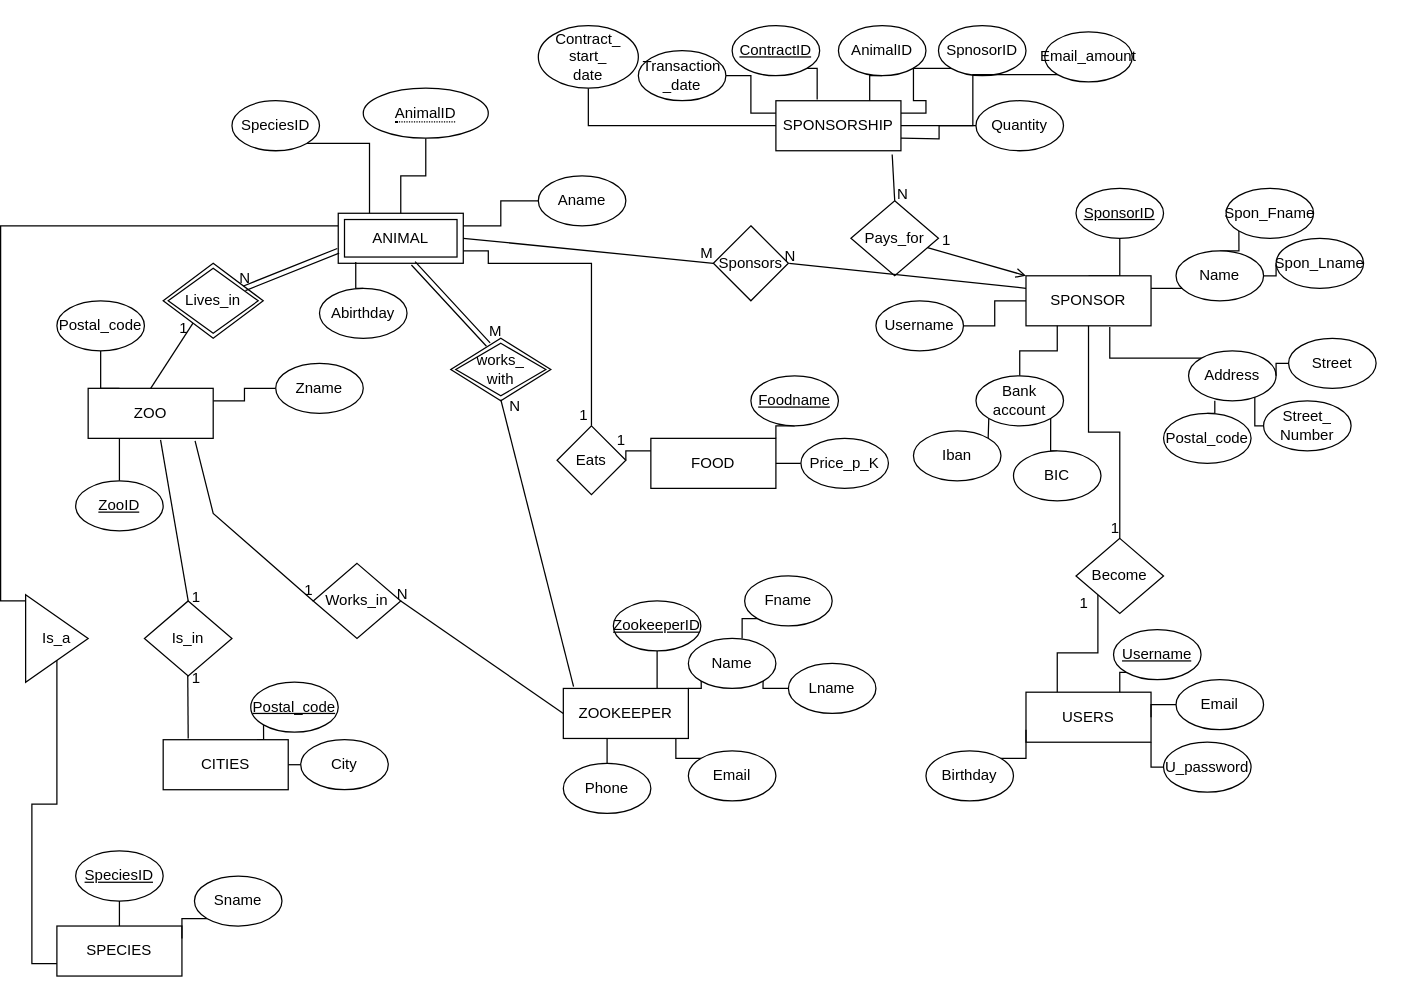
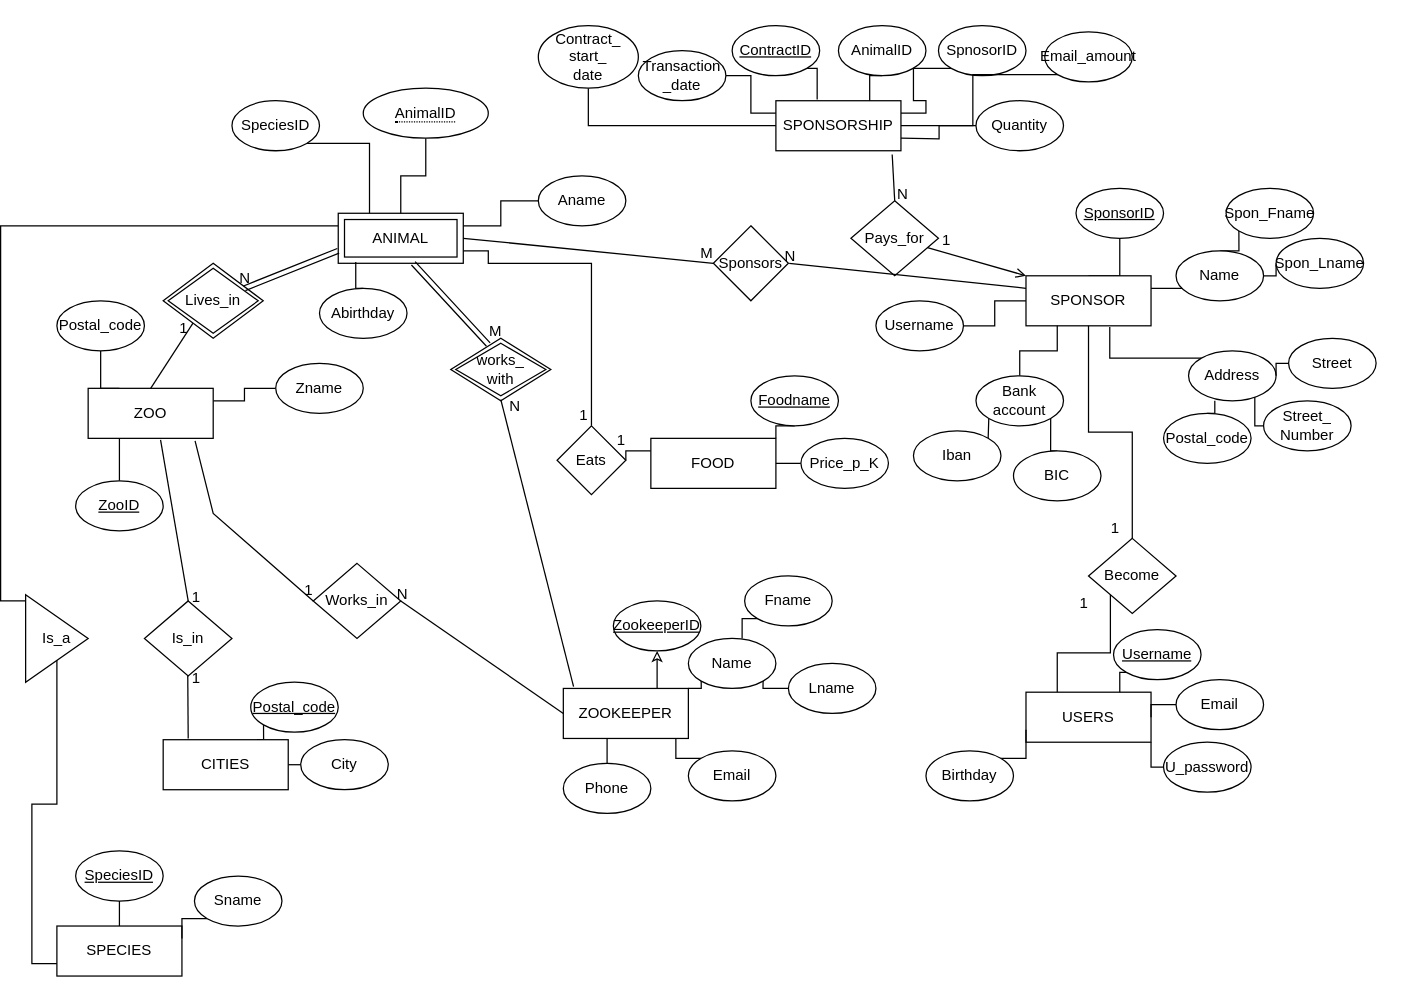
(1119, 576) -> (1132, 576)
(657, 657) -> (657, 661)
